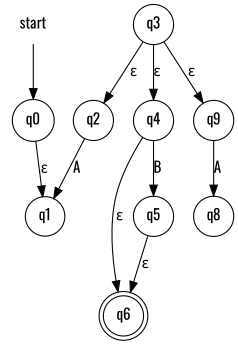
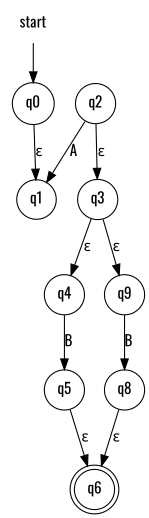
(126, 68) -> (96, 146)
(217, 169) -> (129, 342)
(114, 206) -> (112, 433)
